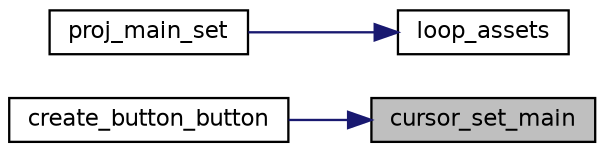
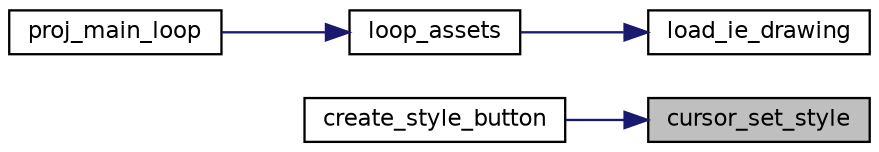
(149, 32) -> (115, 32)
none -> (759, 32)
(149, 120) -> (435, 120)
(483, 120) -> (759, 120)
